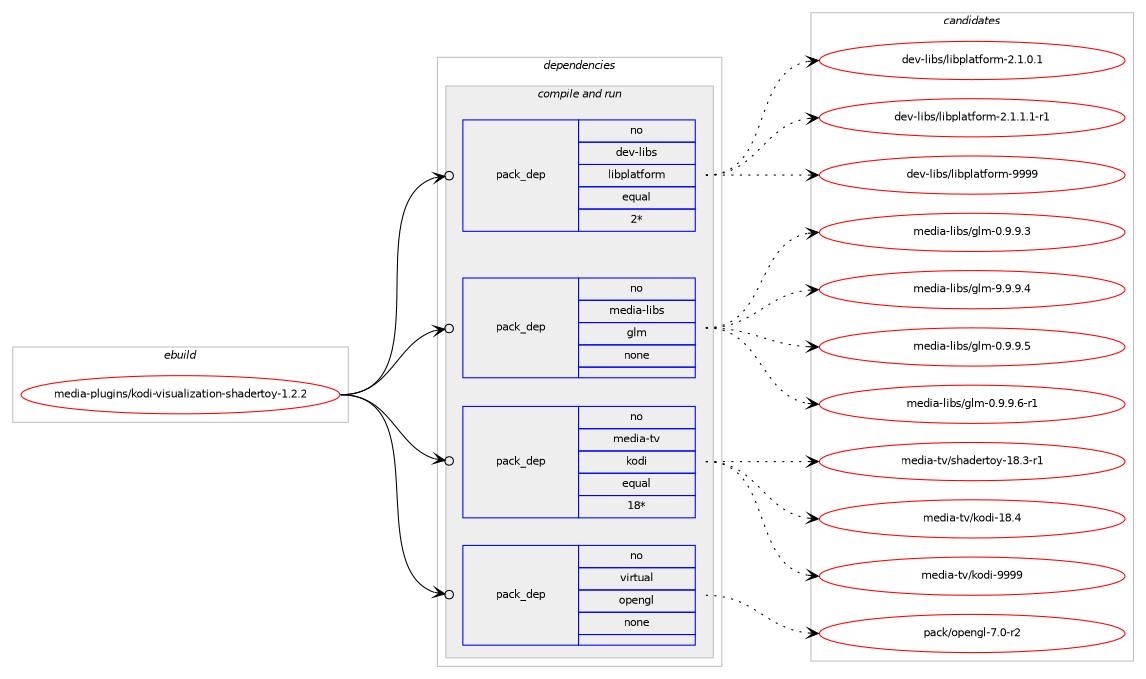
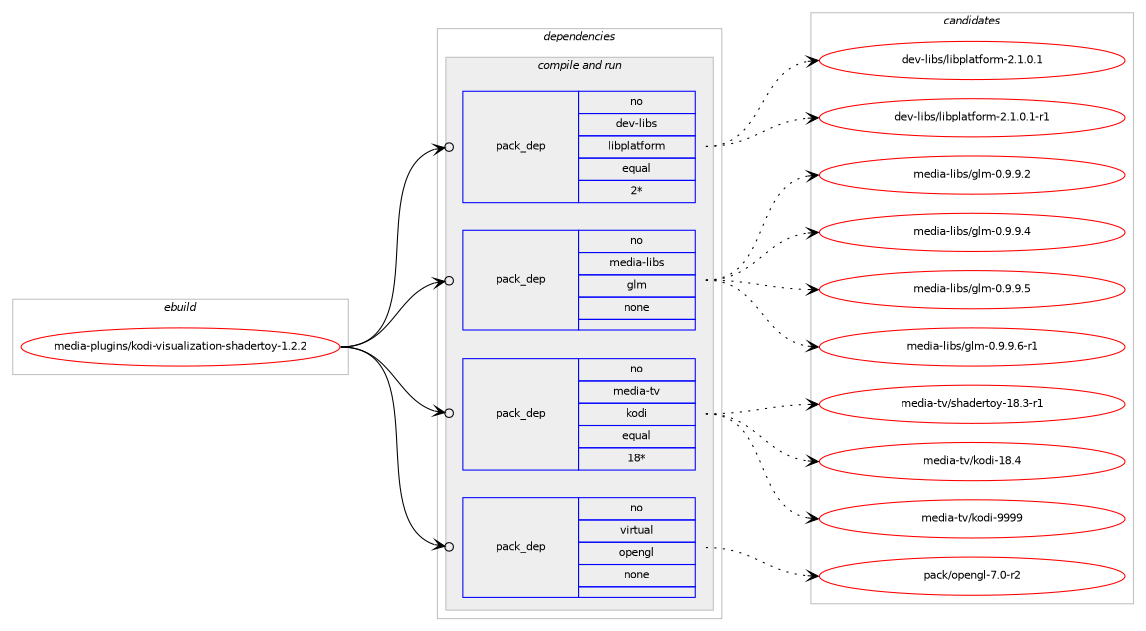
(972, 118) -> (972, 118)
(972, 175) -> none
(972, 232) -> (972, 175)
(972, 290) -> (972, 232)
